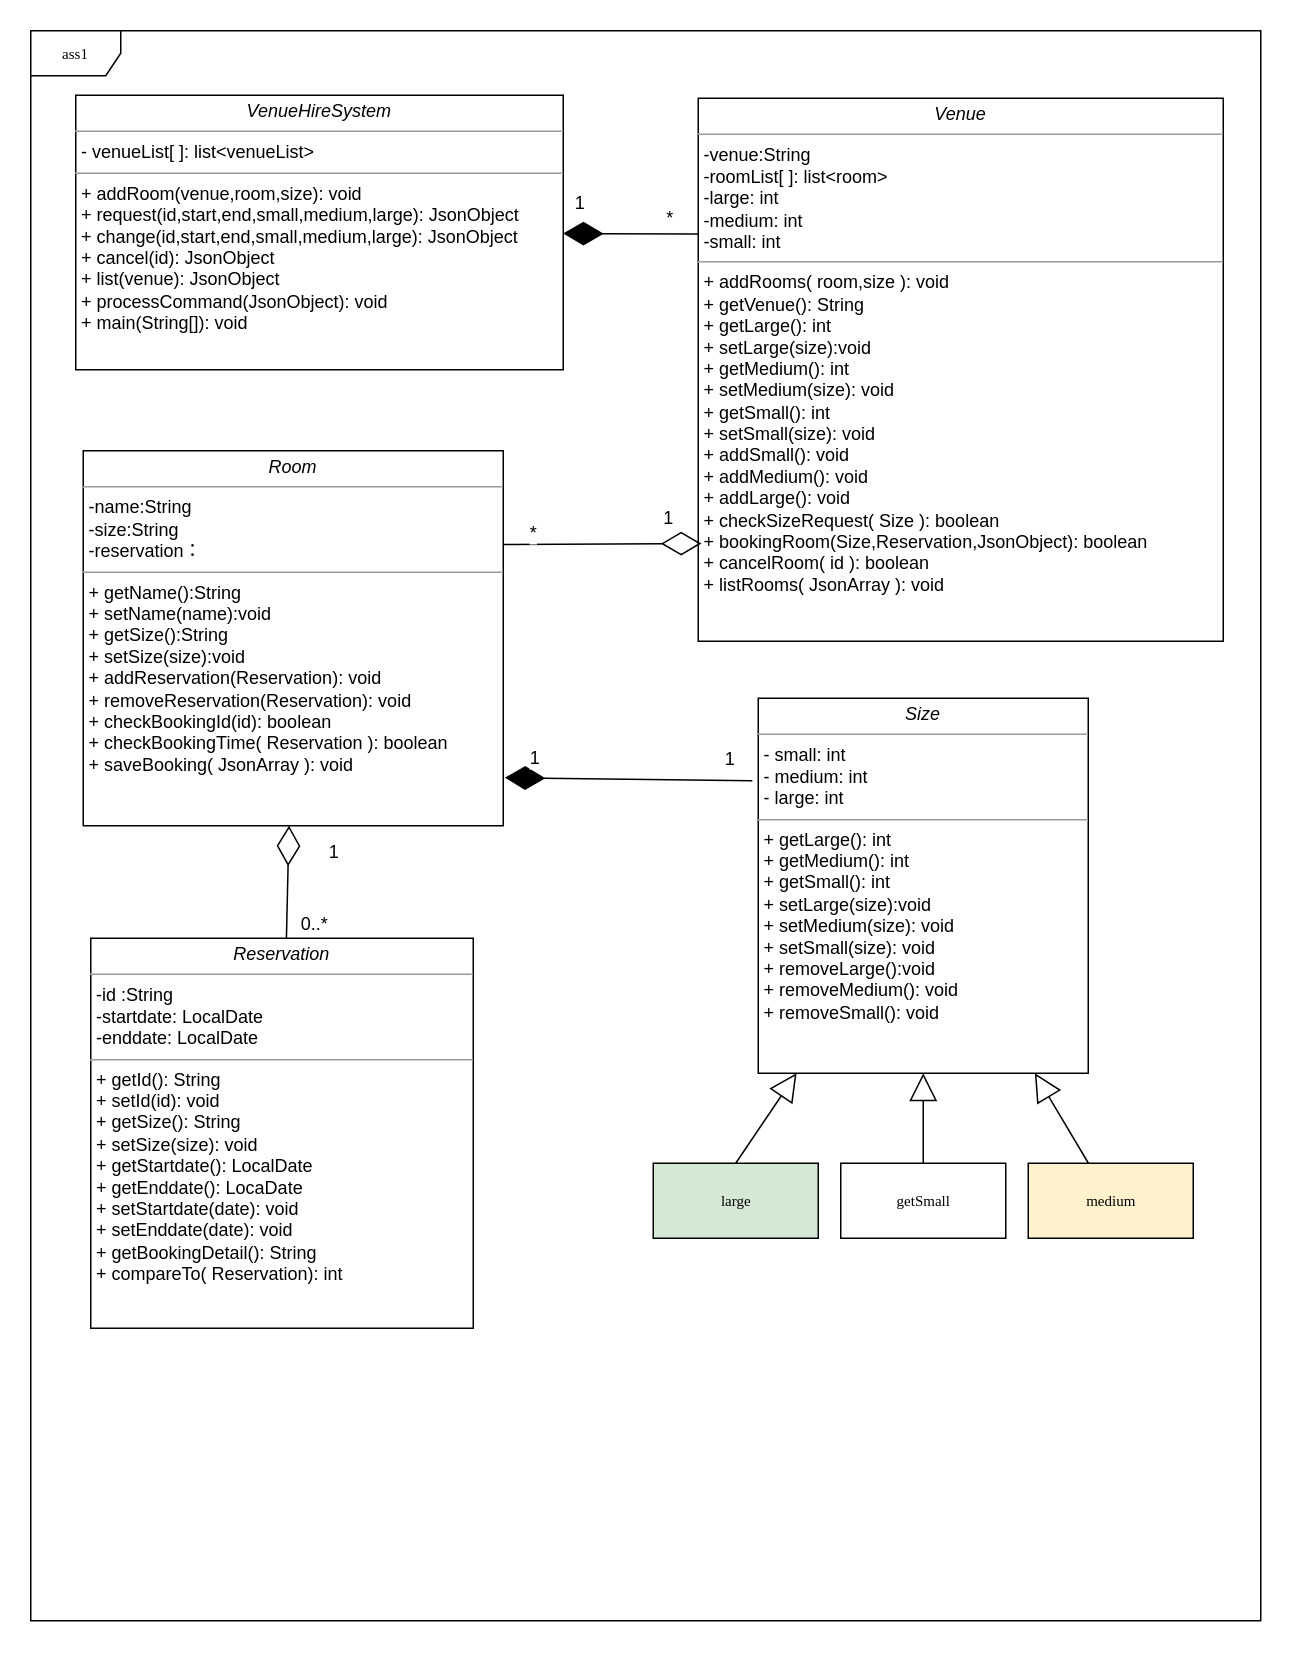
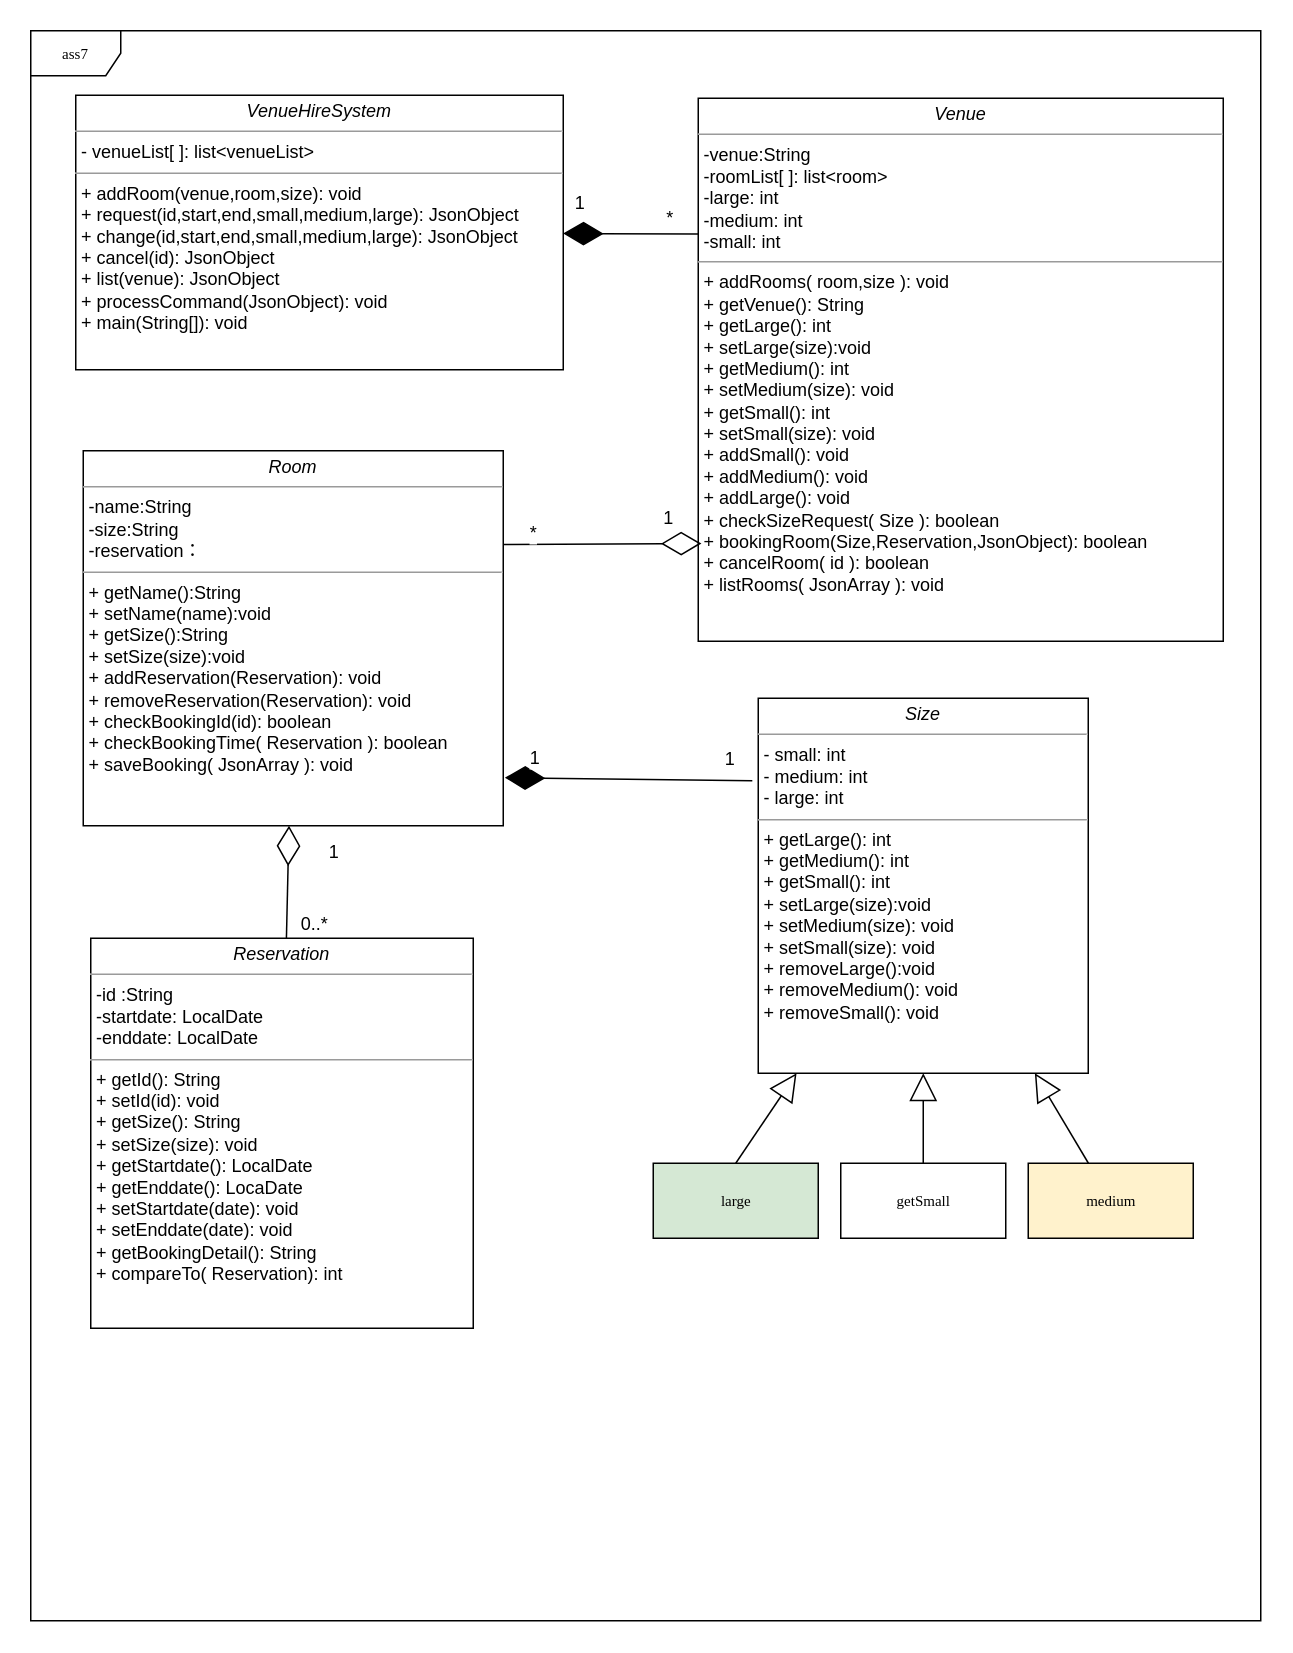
(76, 53) -> (76, 53)
